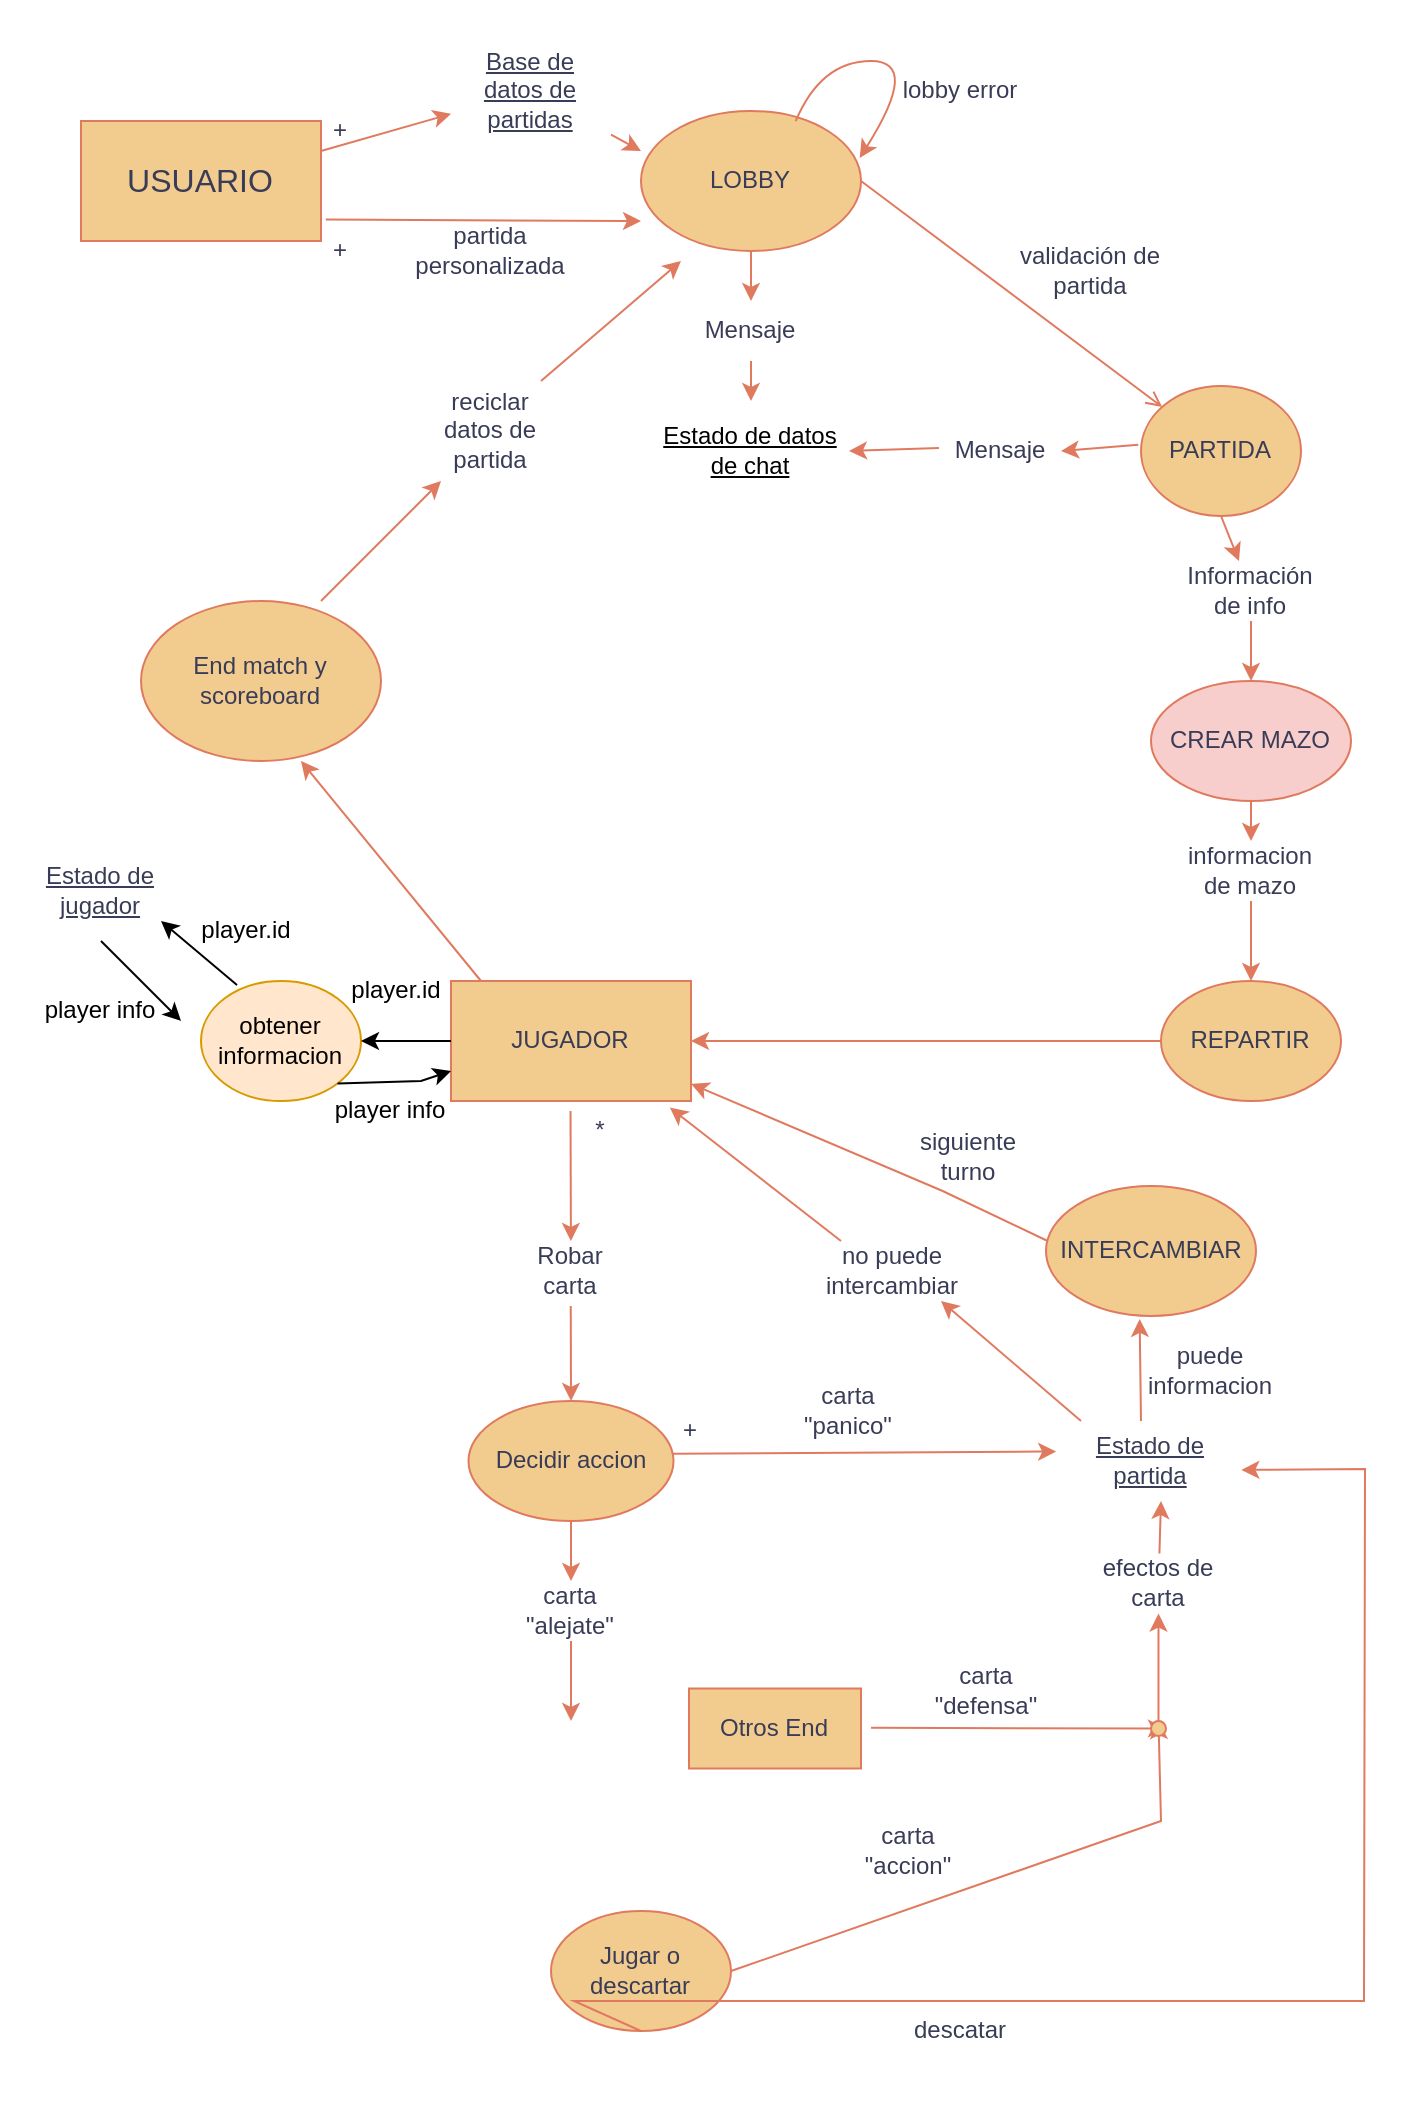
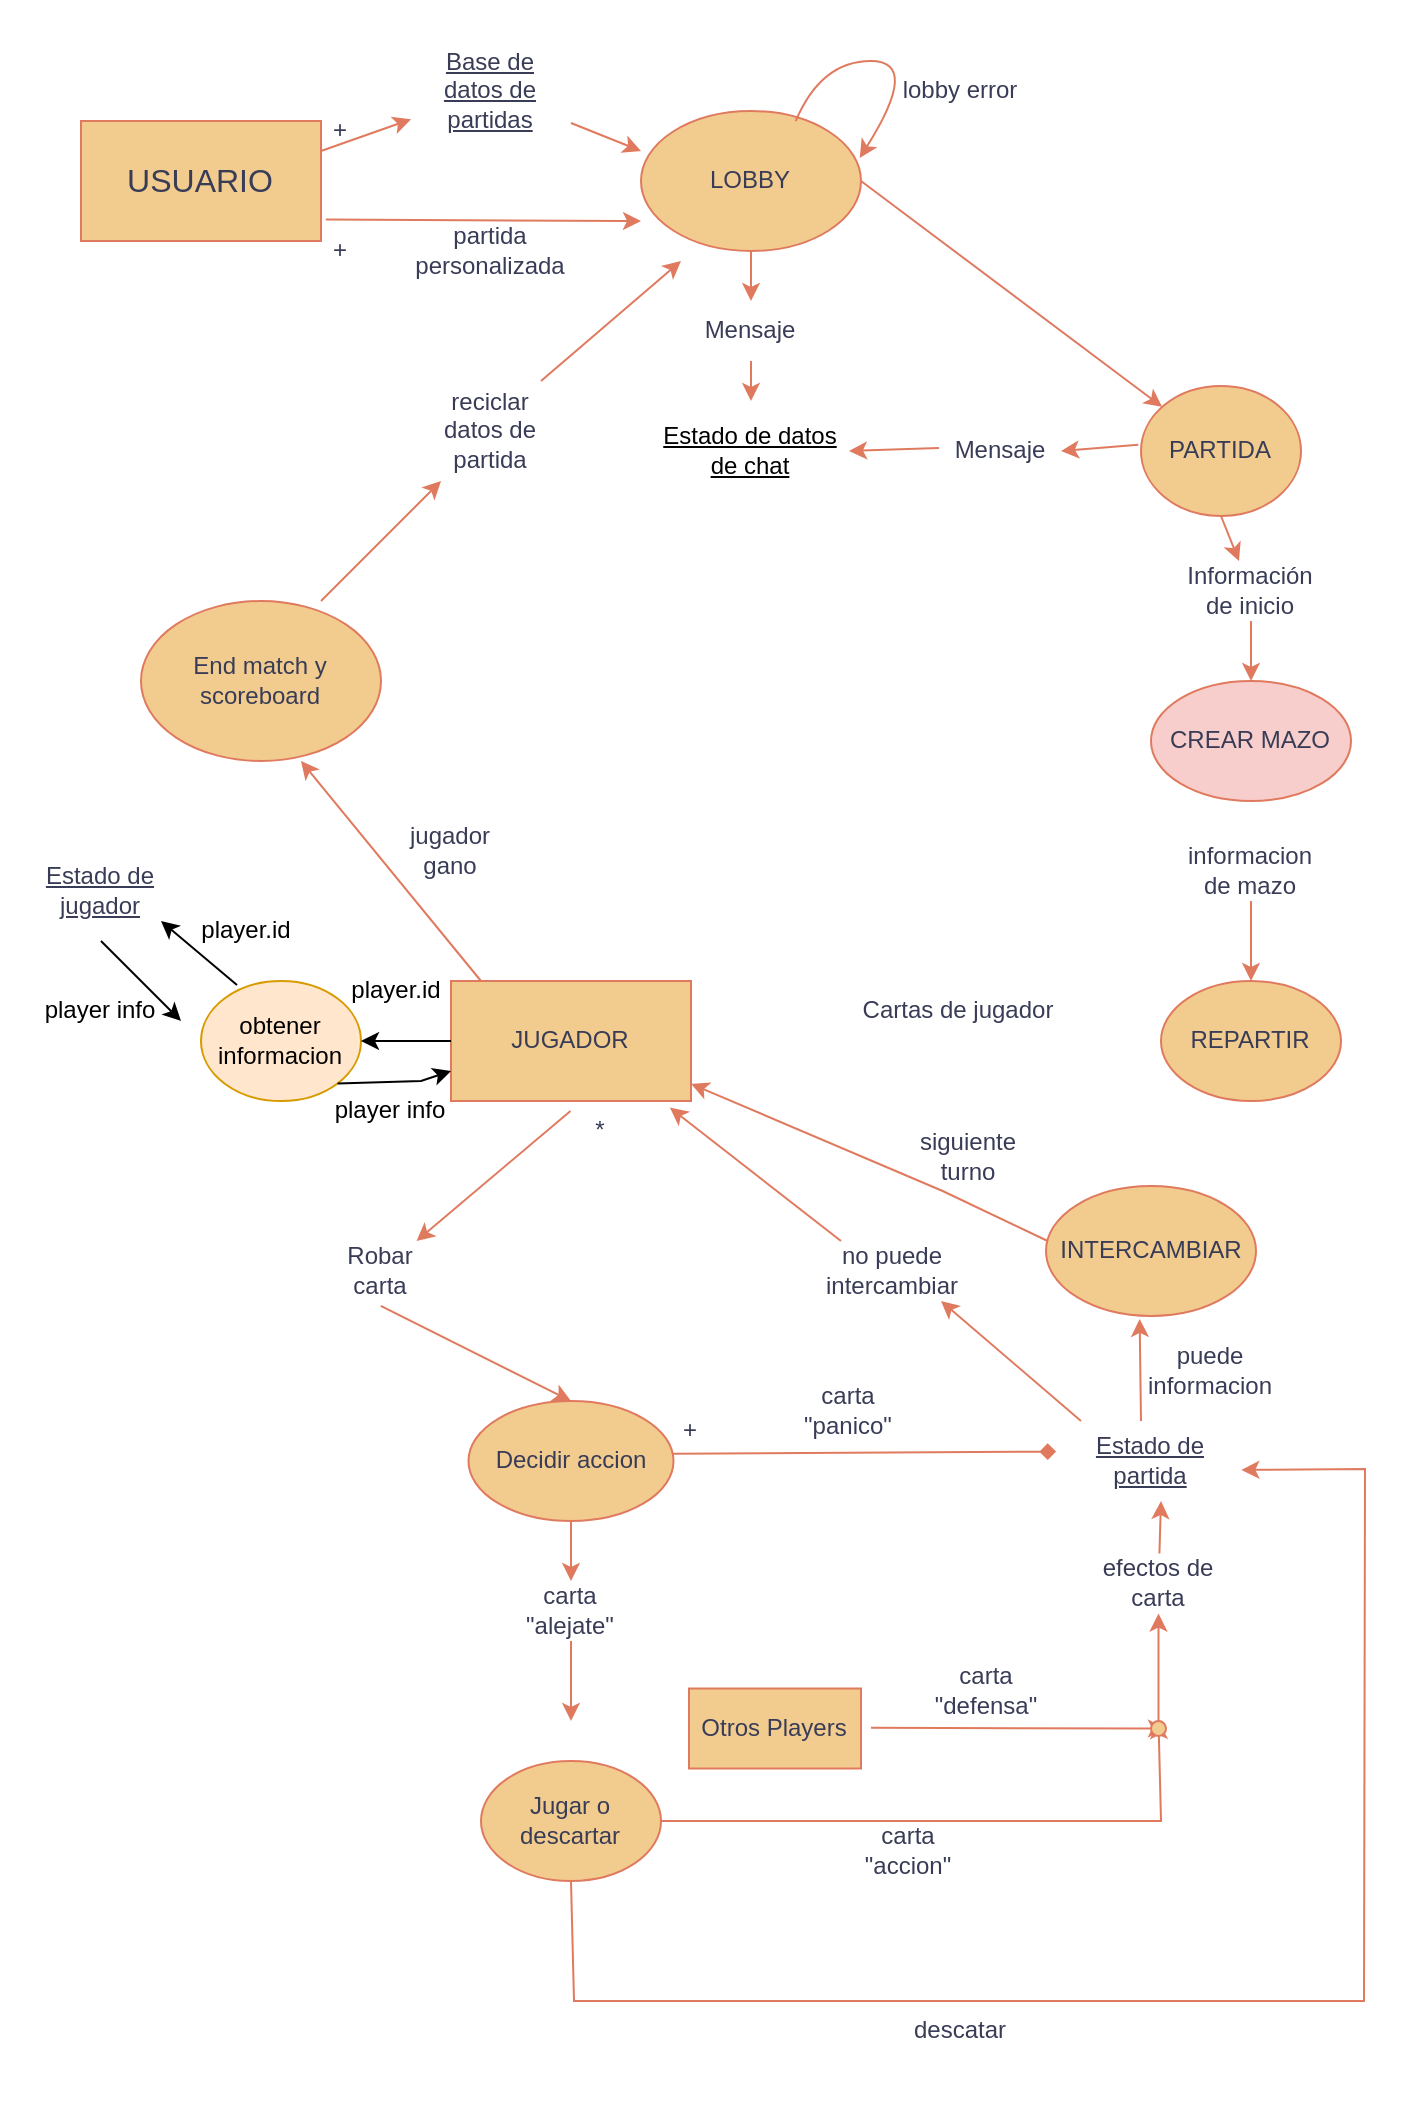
(531, 91) -> (491, 91)
(1091, 271) -> none
(1152, 399) -> (1150, 398)
(1251, 591) -> (1251, 591)
(1251, 814) -> none
none -> (451, 851)
none -> (959, 1011)
(933, 1041) -> none
(571, 1271) -> (381, 1271)
(1041, 1452) -> (1040, 1452)
(775, 1729) -> (775, 1729)
(641, 1971) -> (571, 1821)
